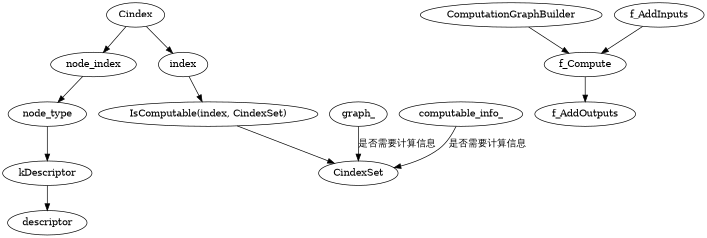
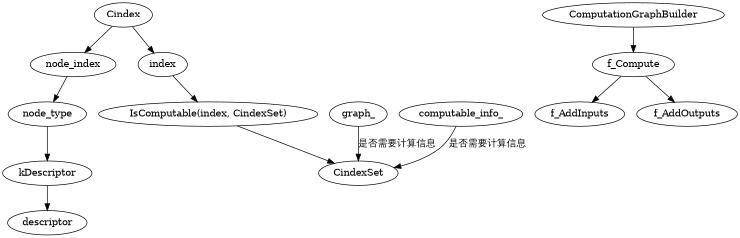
(625, 38) -> (609, 87)
